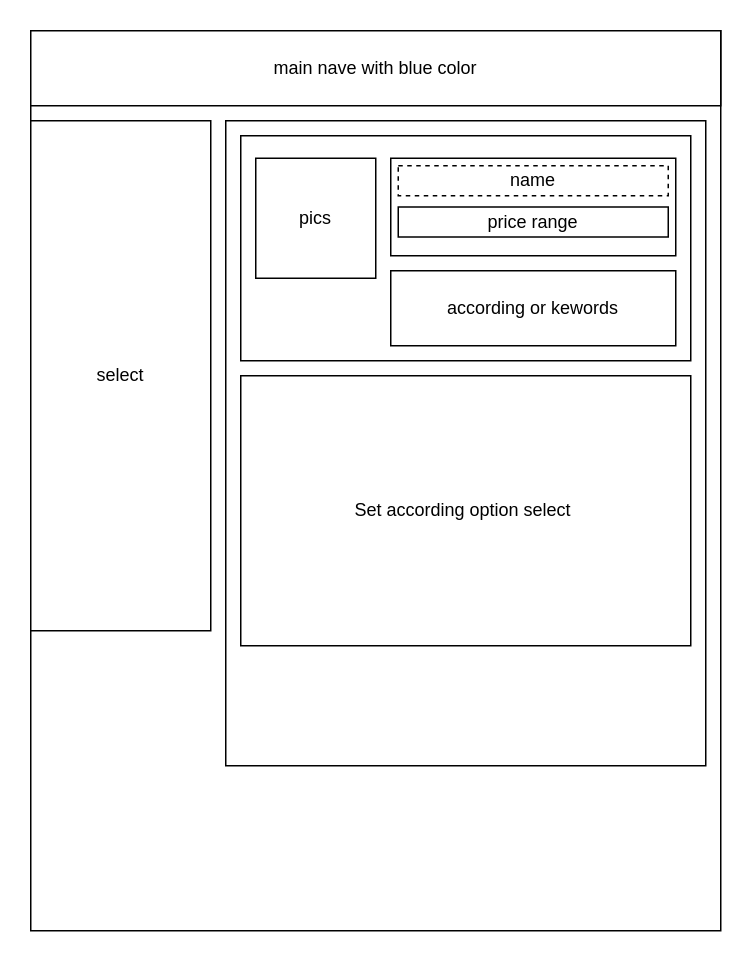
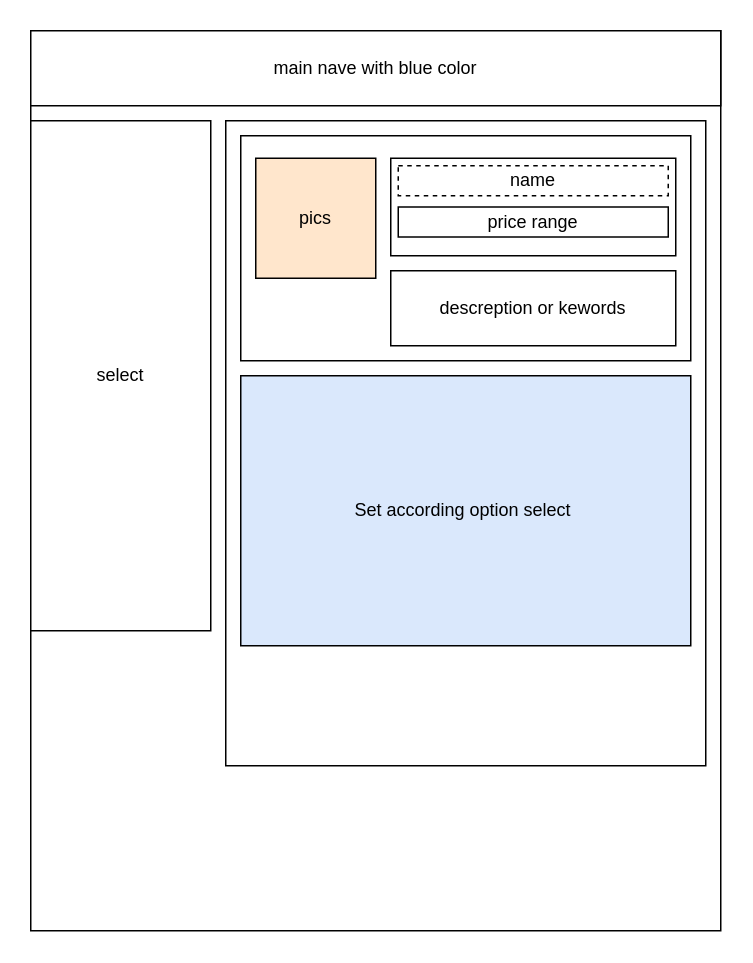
(316, 218) -> (316, 218)
(533, 308) -> (533, 308)
(466, 511) -> (466, 511)
